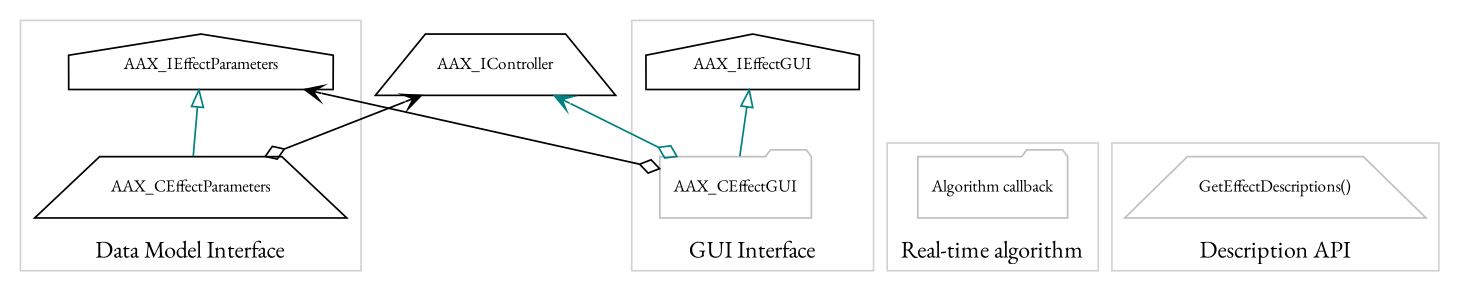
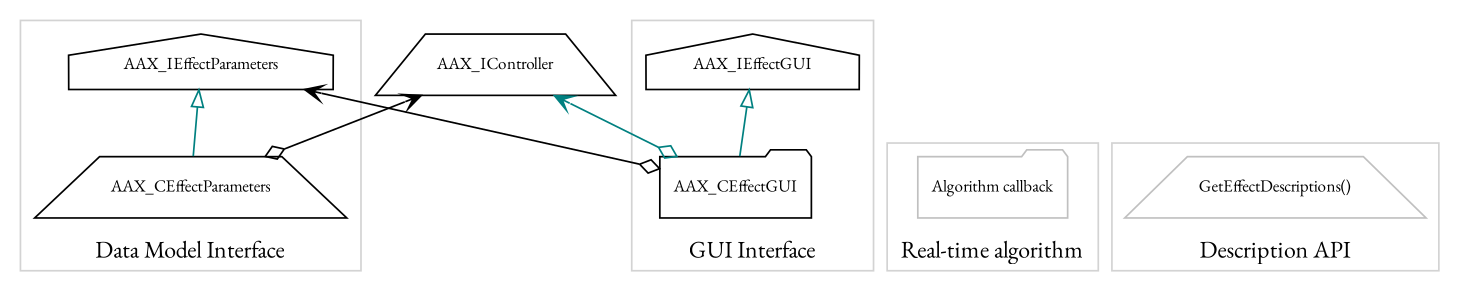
(736, 187) -> (736, 187)
